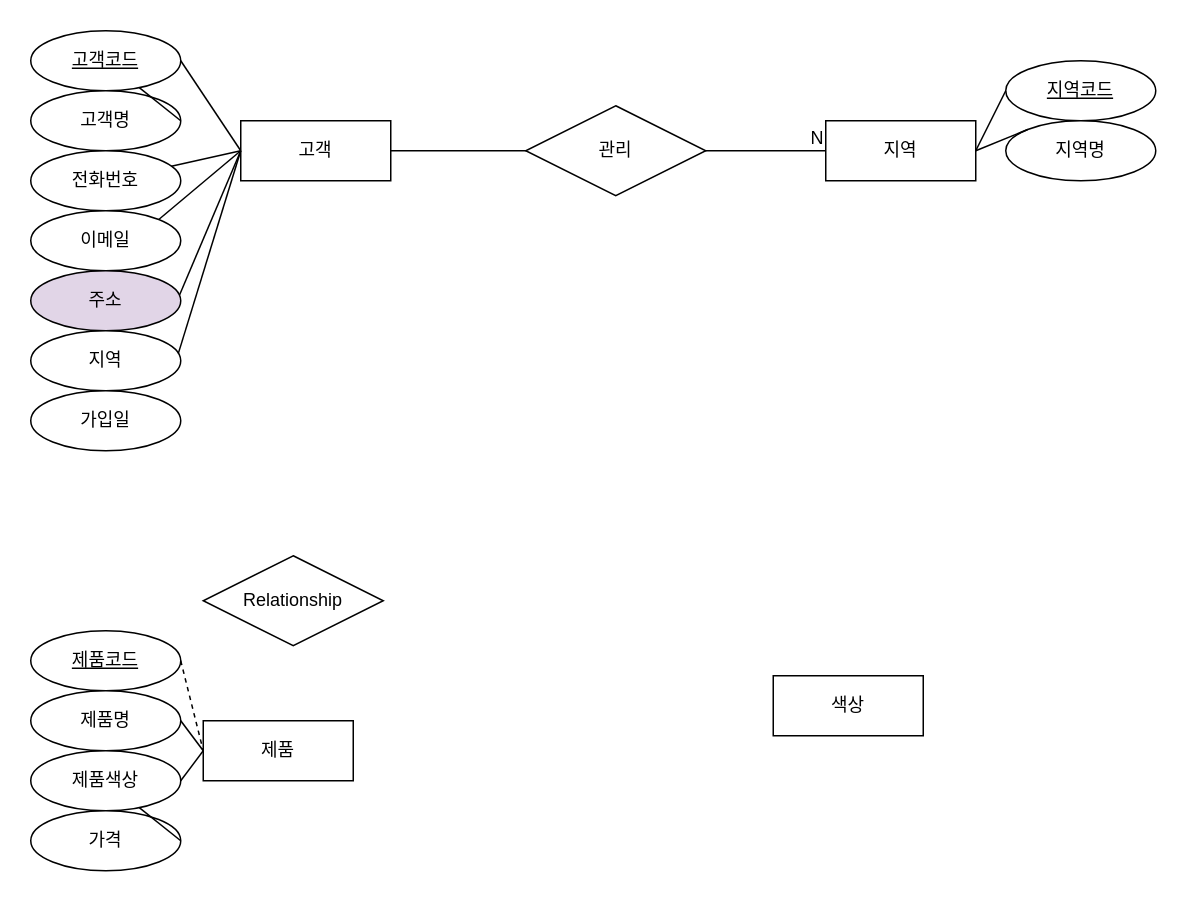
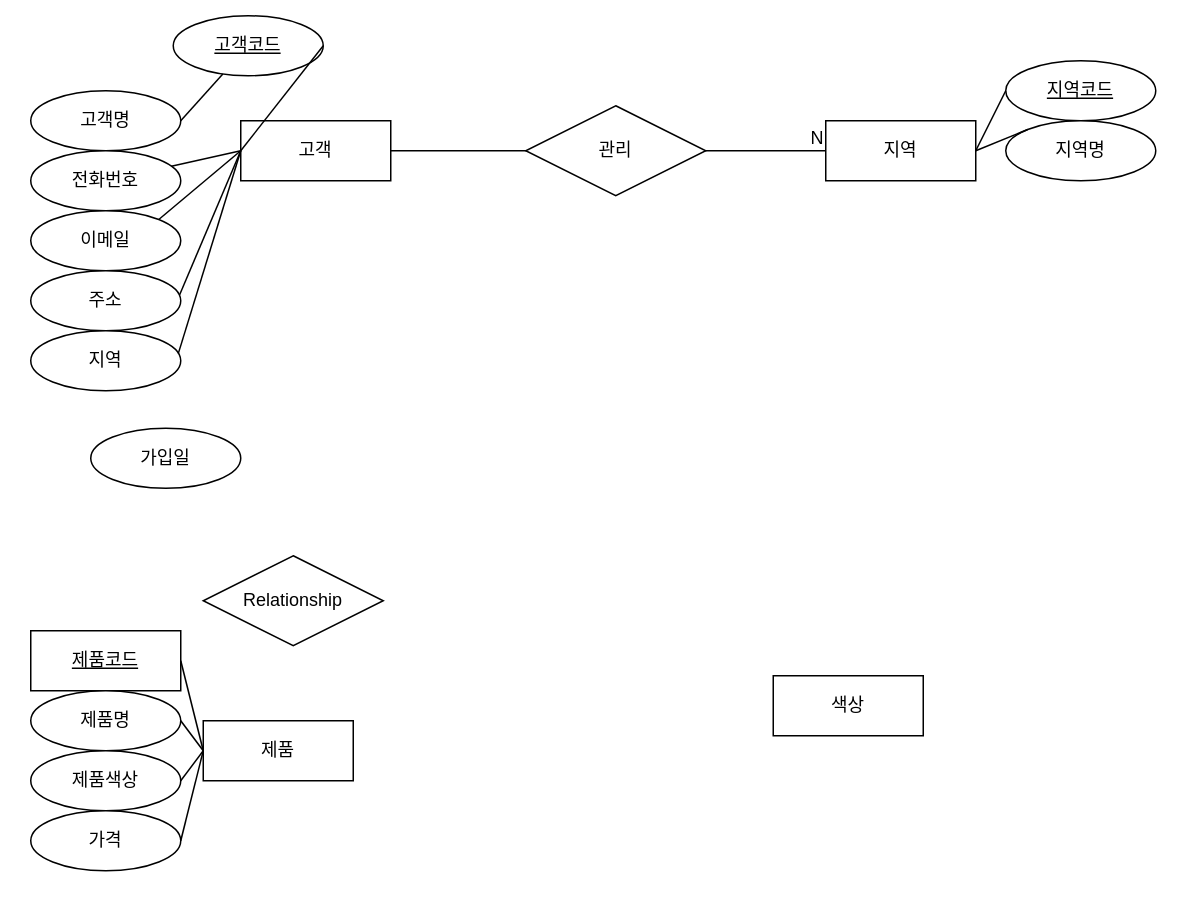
(106, 61) -> (248, 46)
(106, 301) -> (106, 301)
(106, 421) -> (166, 458)
(106, 661) -> (106, 661)
(191, 703) -> (191, 703)
(160, 824) -> (192, 797)
